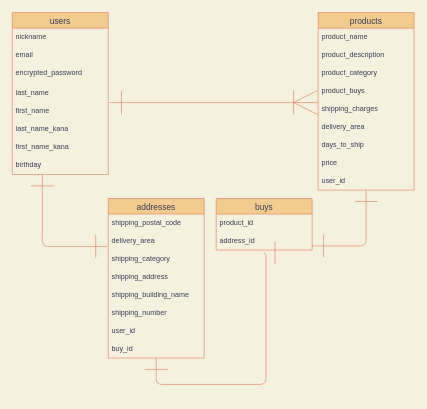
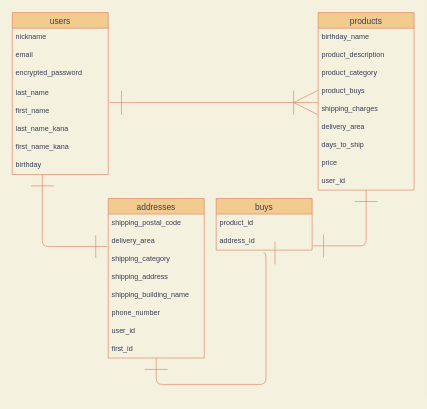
(346, 36) -> (347, 36)
(140, 312) -> (136, 312)
(123, 348) -> (126, 348)
